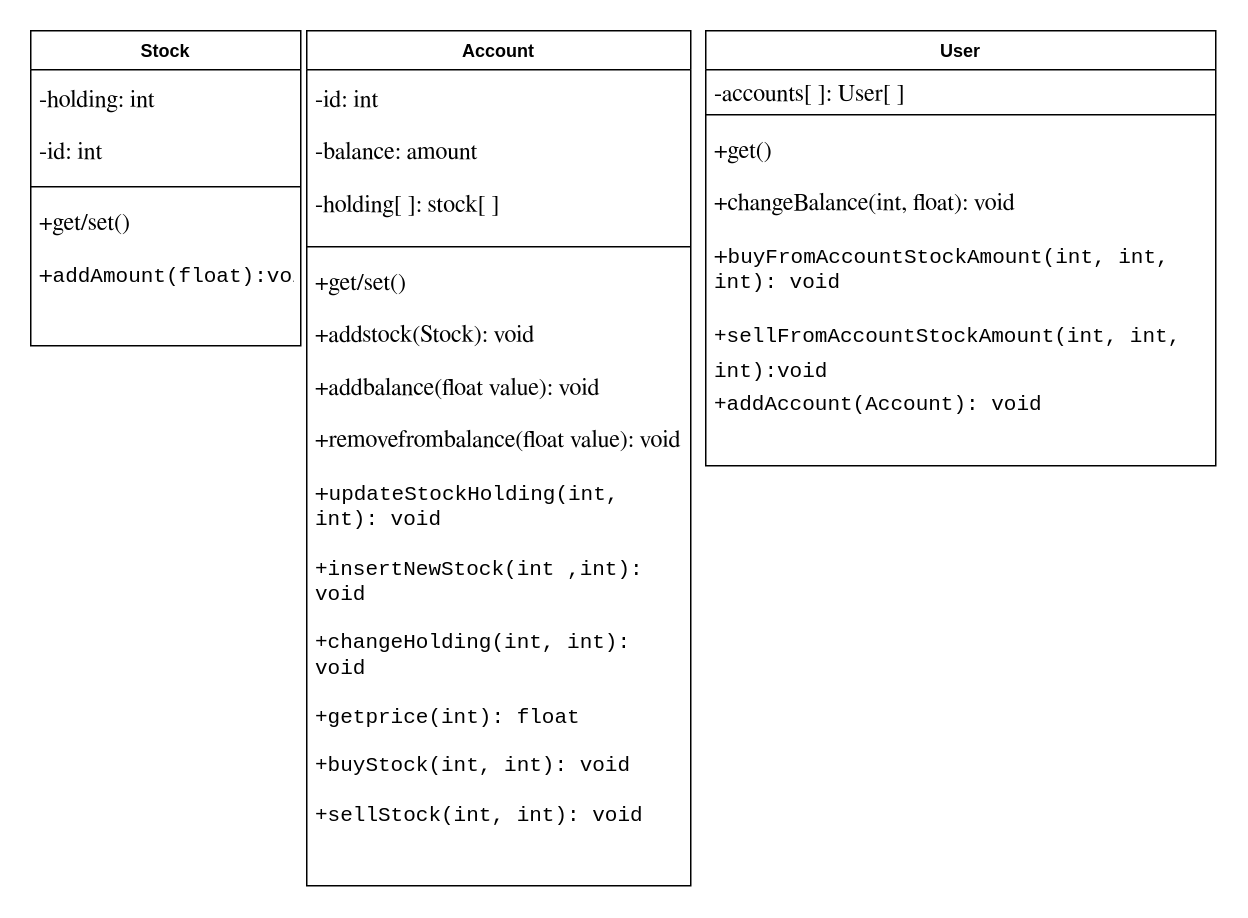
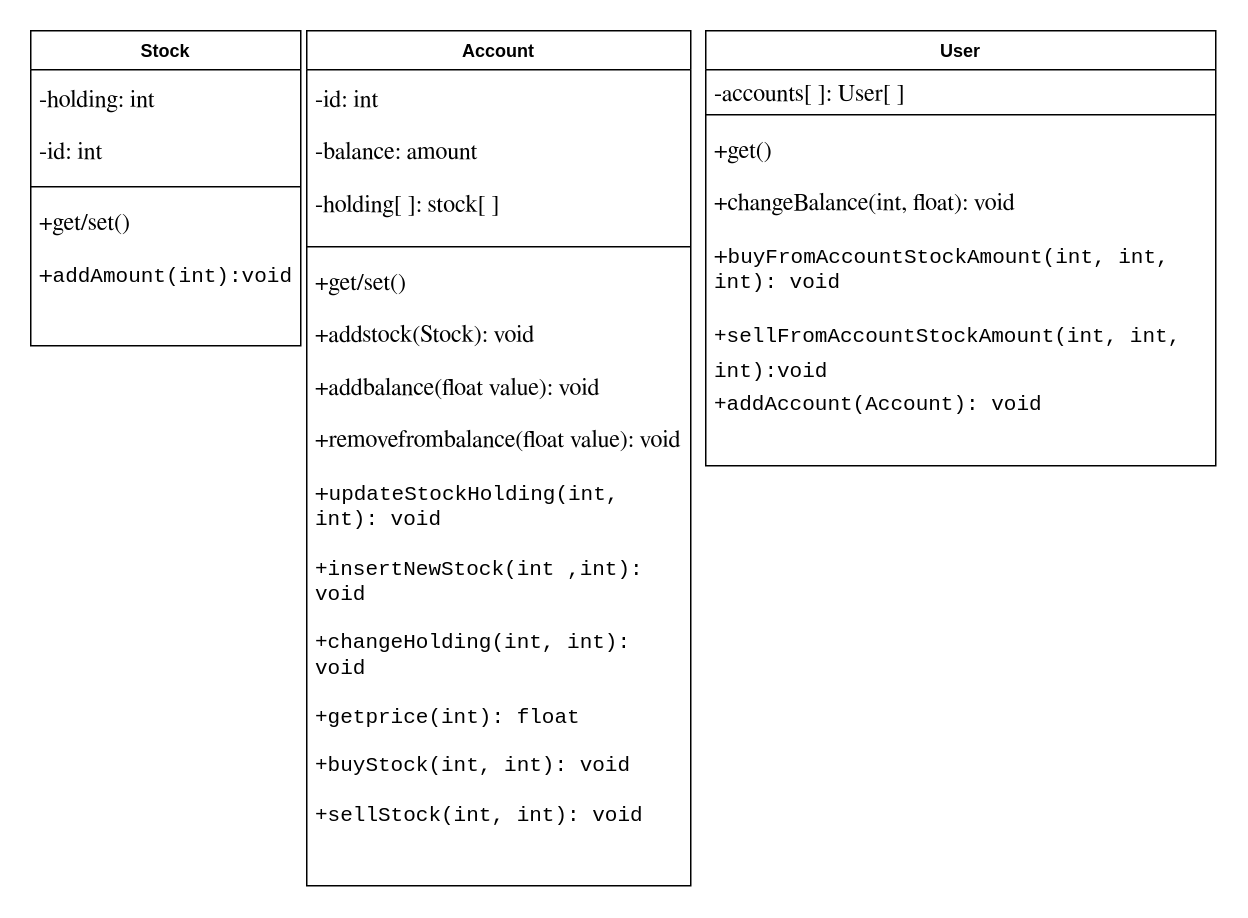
(144, 225) -> (134, 225)
